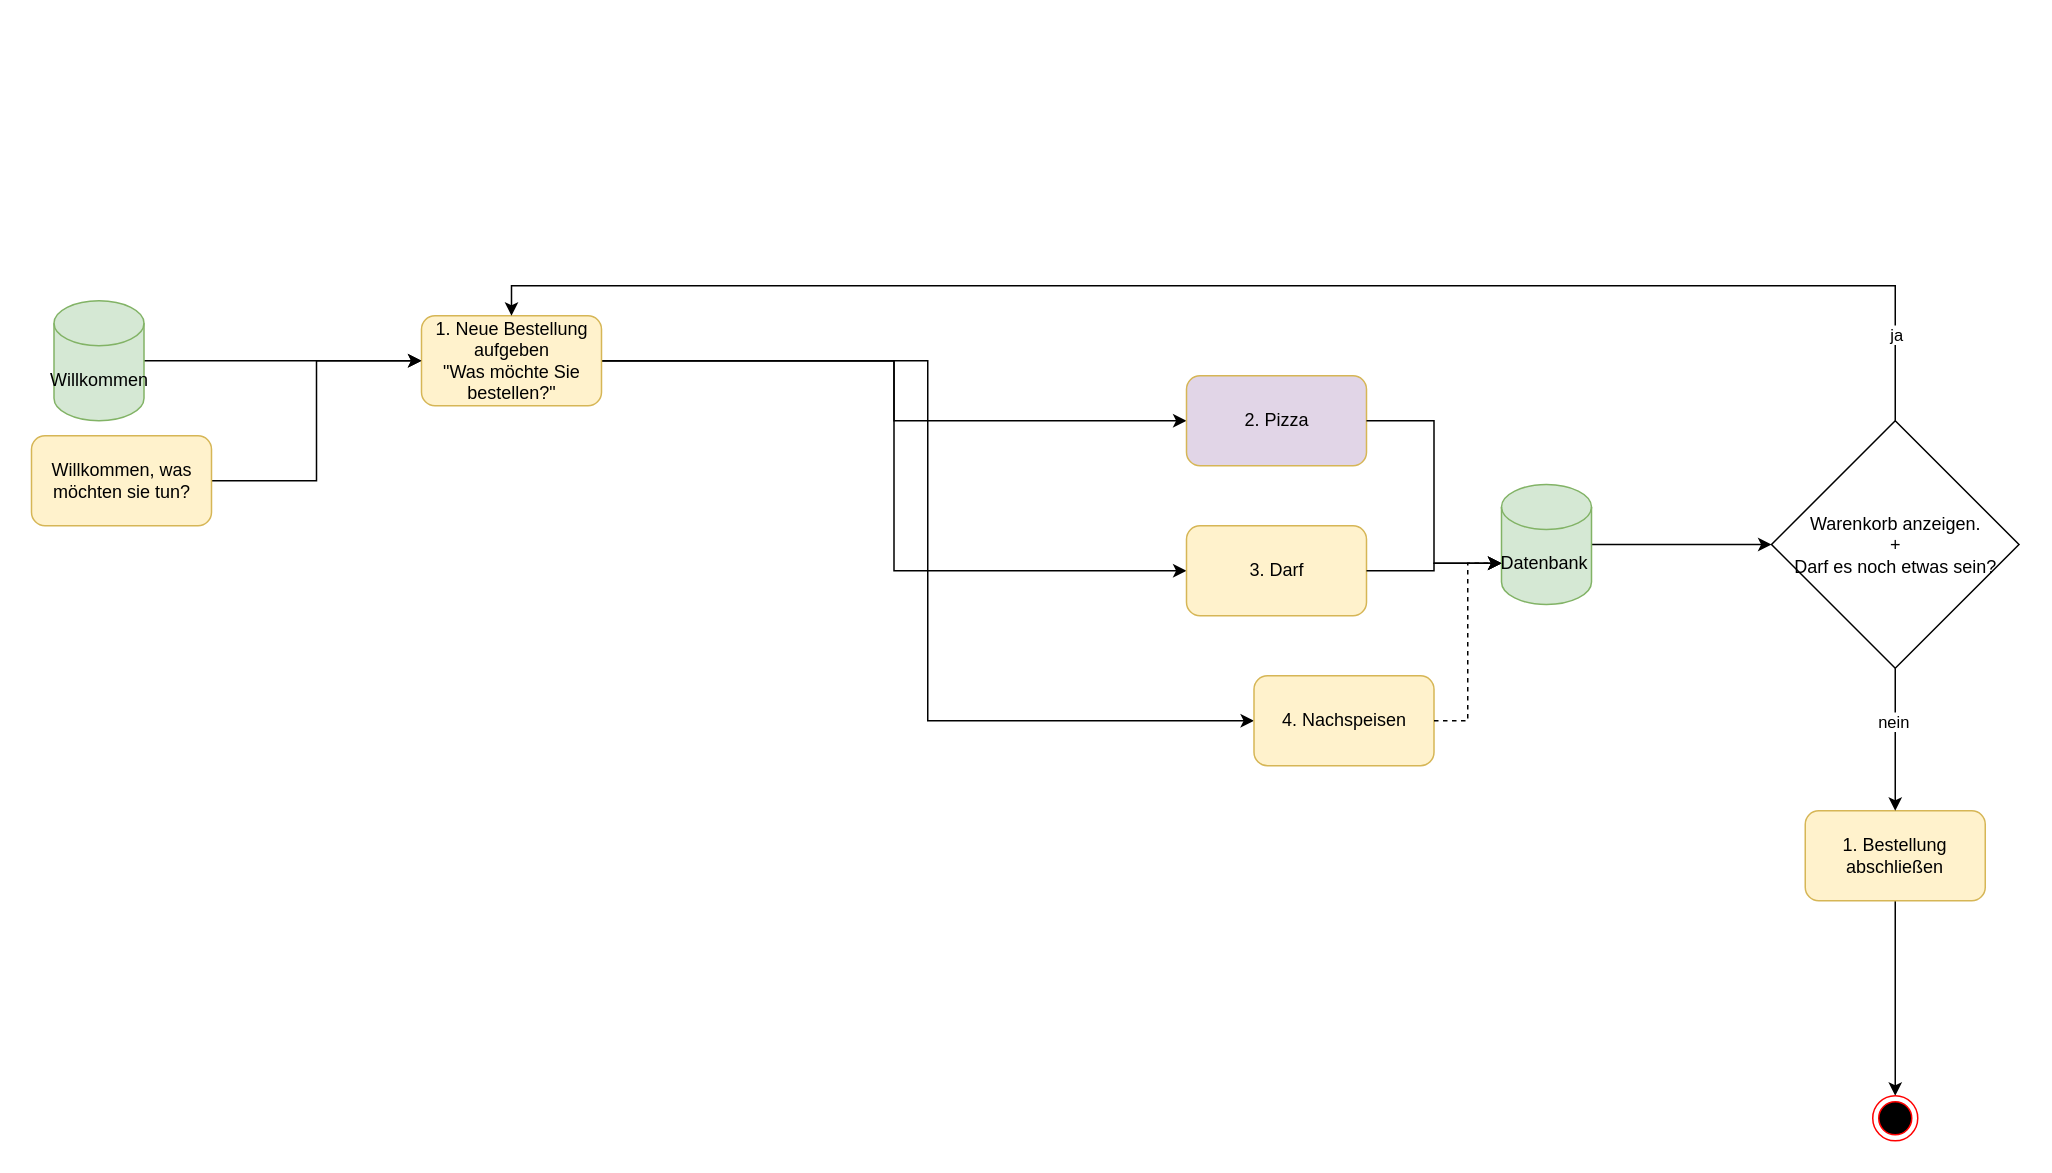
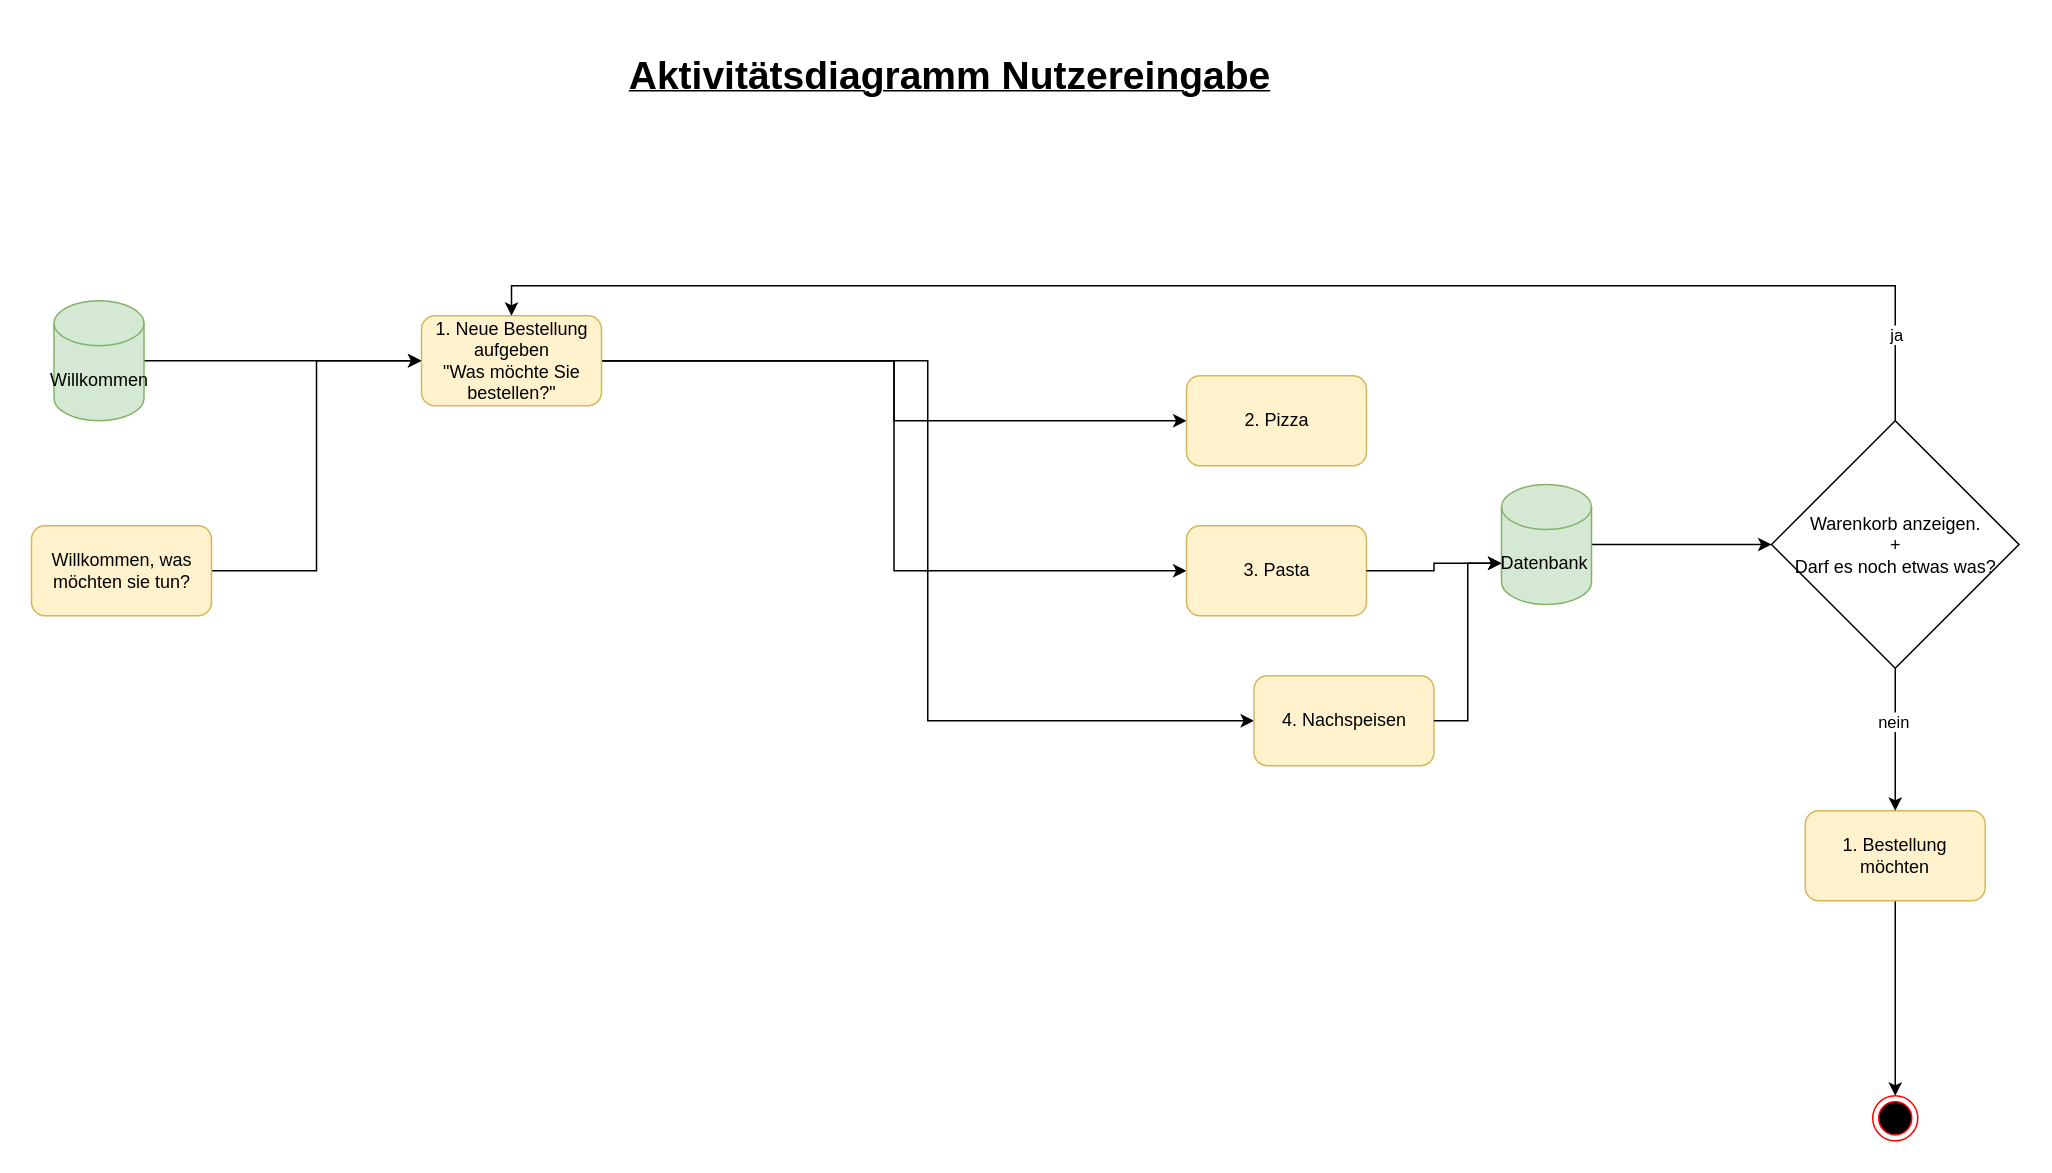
none -> (950, 76)
(1277, 421) -> (1277, 421)
(1434, 457) -> none
(122, 481) -> (122, 571)
(1896, 545) -> (1896, 545)
(1277, 571) -> (1277, 571)
(1468, 659) -> (1468, 659)
(1895, 856) -> (1895, 856)
